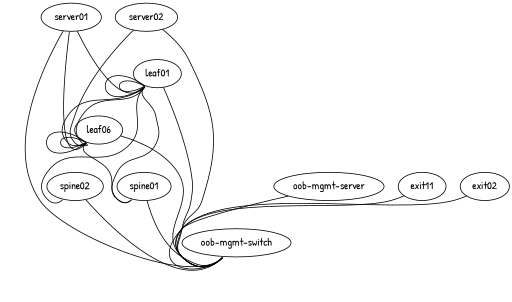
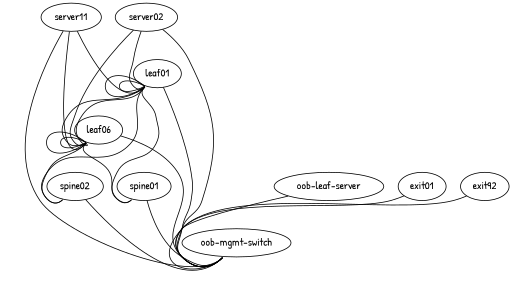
(71, 17) -> (71, 17)
none -> (132, 65)
none -> (48, 171)
(329, 186) -> (329, 186)
(422, 186) -> (422, 186)
(485, 186) -> (485, 186)
